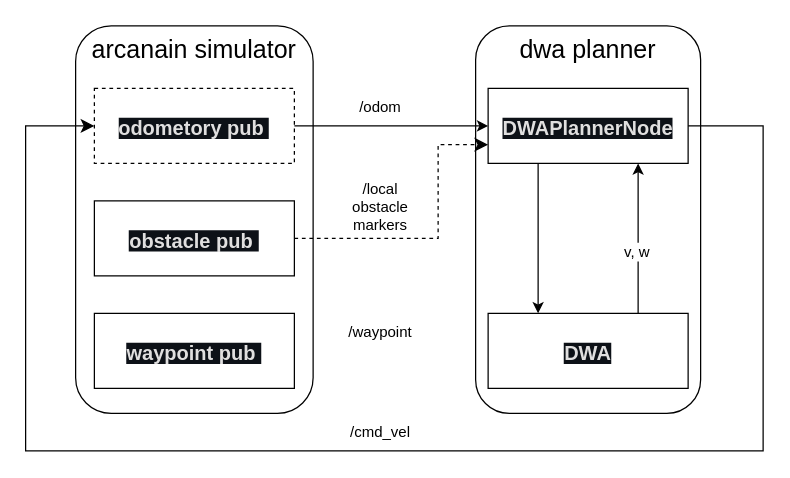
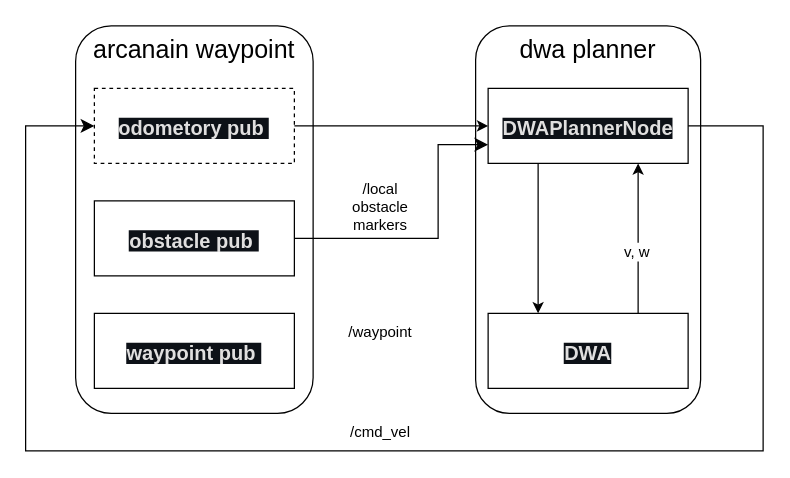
(194, 43) -> (194, 43)
(381, 107) -> none
(434, 238) -> (434, 238)
